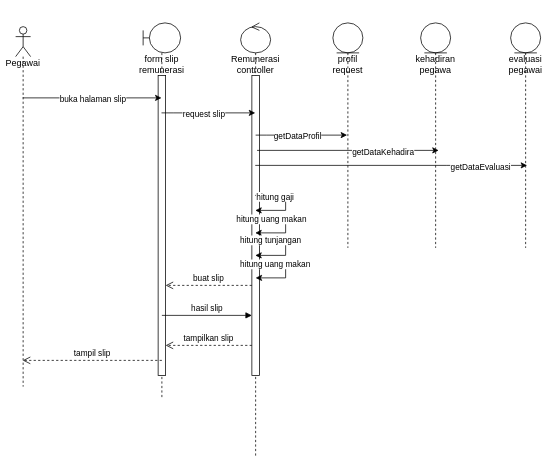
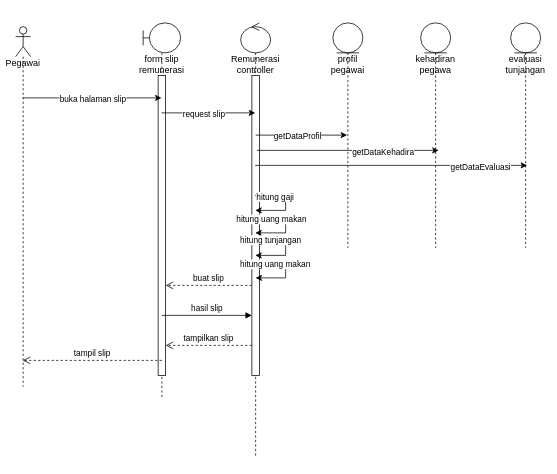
(348, 38) -> (348, 38)
(525, 38) -> (525, 38)
